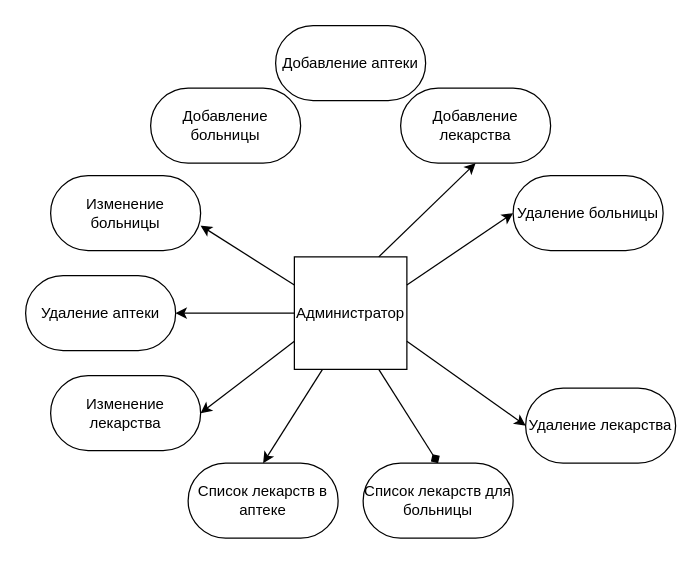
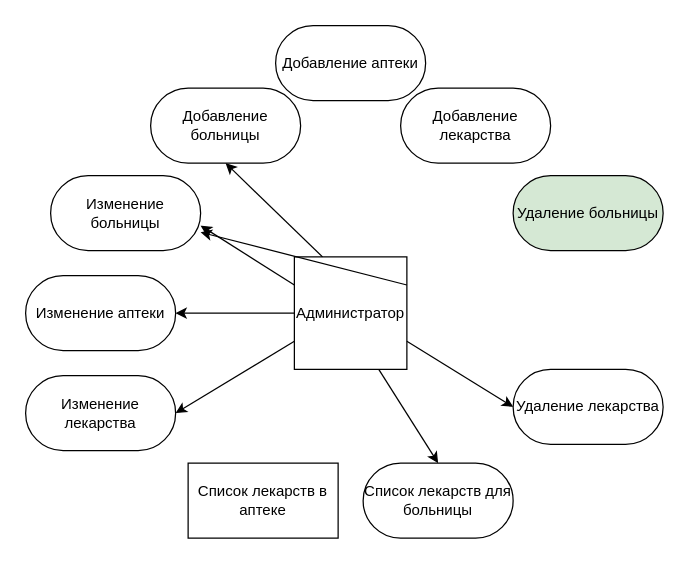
none -> (277, 213)
(424, 213) -> none
(588, 213) -> (588, 213)
(457, 251) -> (317, 262)
(101, 313) -> (101, 313)
(295, 412) -> none
(126, 413) -> (101, 413)
(601, 426) -> (588, 407)
(432, 454) -> (433, 455)
(263, 501) -> (263, 501)
